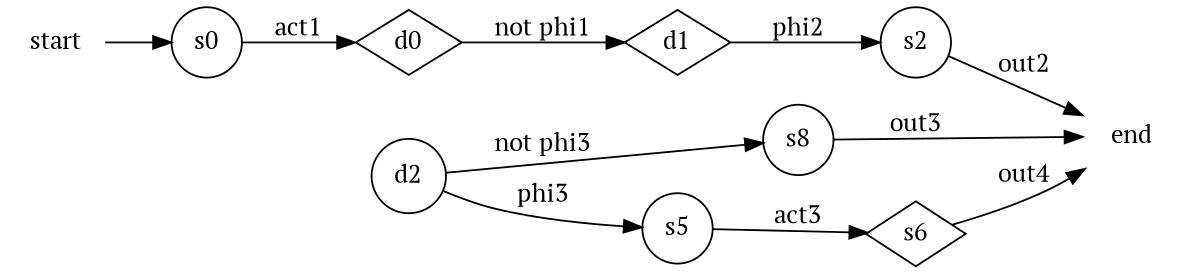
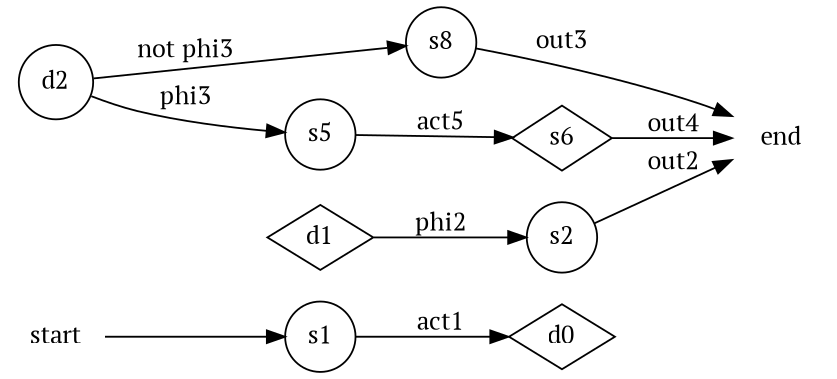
(207, 42) -> (320, 337)
(534, 42) -> none
(798, 217) -> (441, 123)
